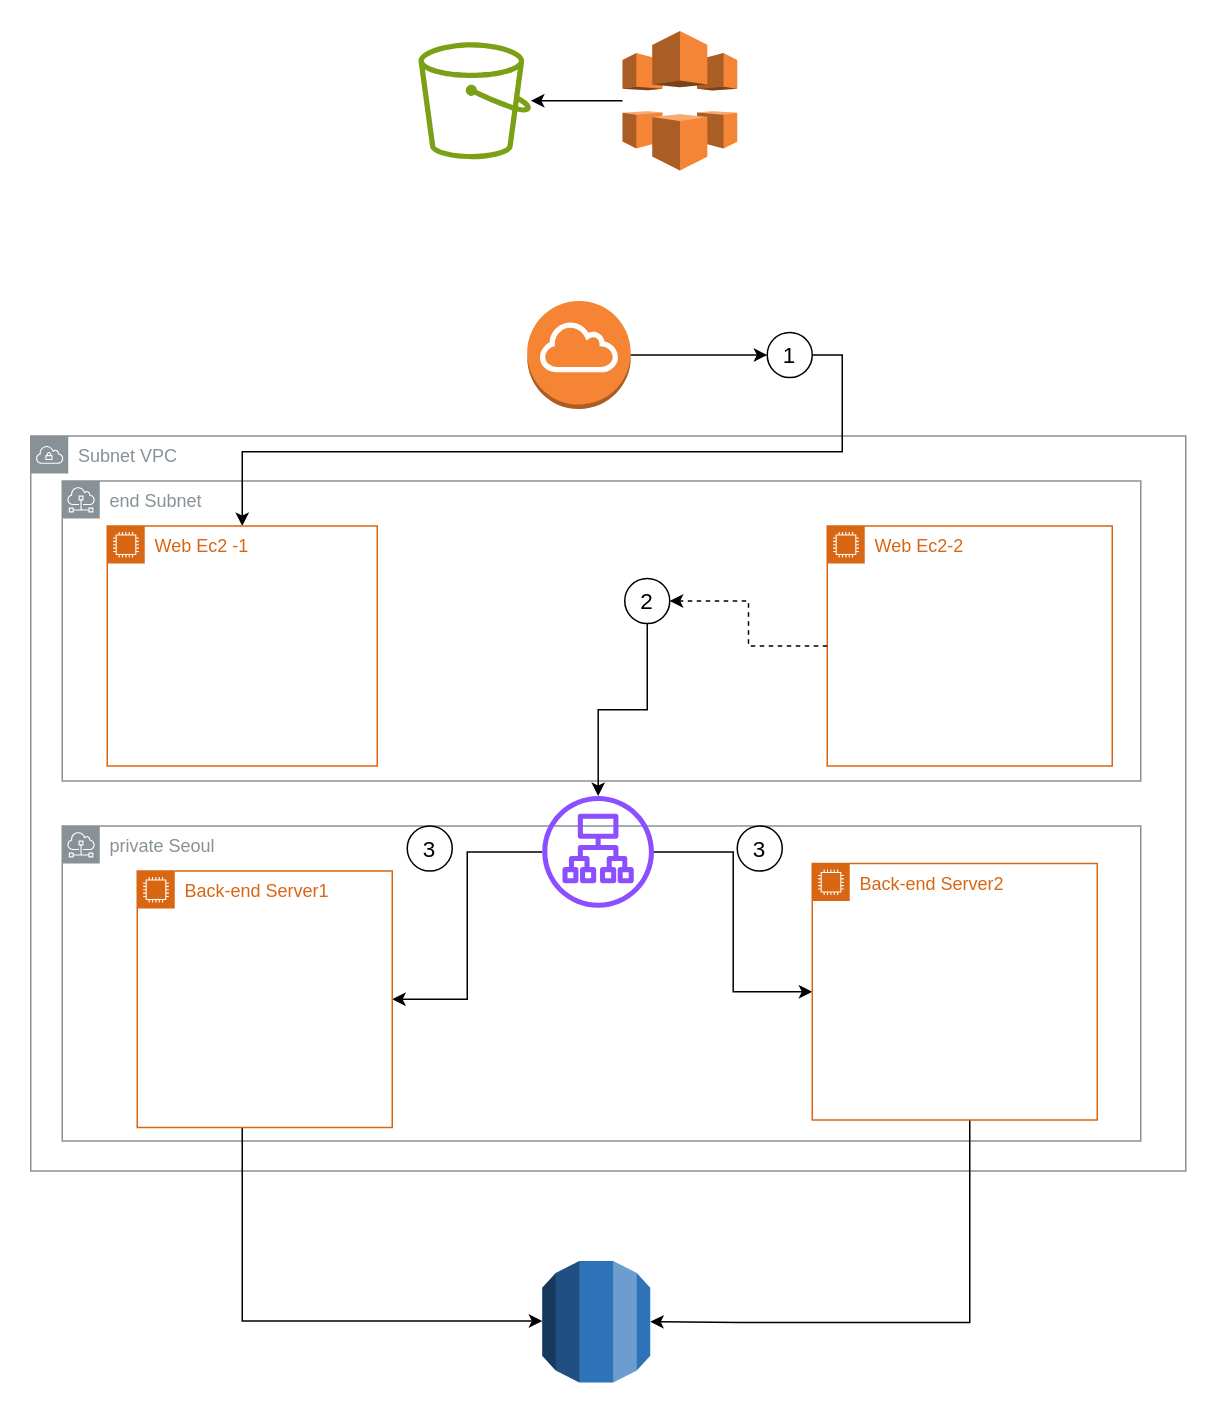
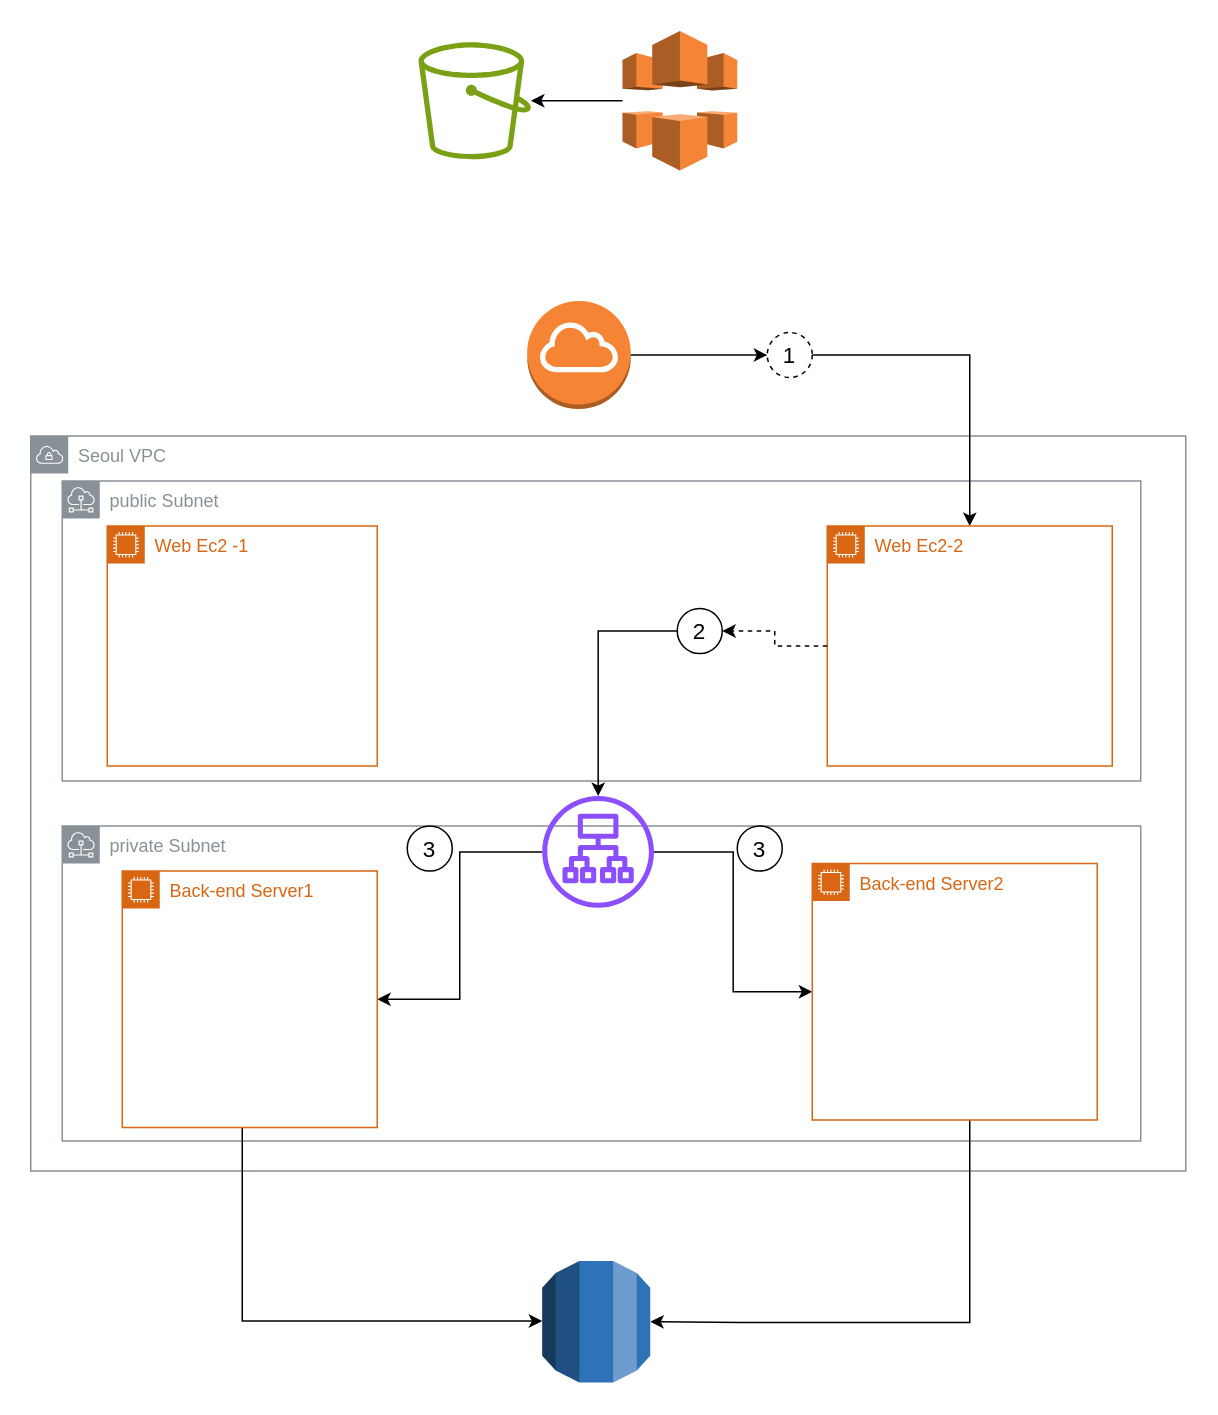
(790, 355) -> (790, 355)
(560, 452) -> (970, 370)
(127, 457) -> (119, 457)
(158, 502) -> (169, 502)
(647, 601) -> (700, 631)
(169, 847) -> (176, 847)
(265, 999) -> (250, 999)
